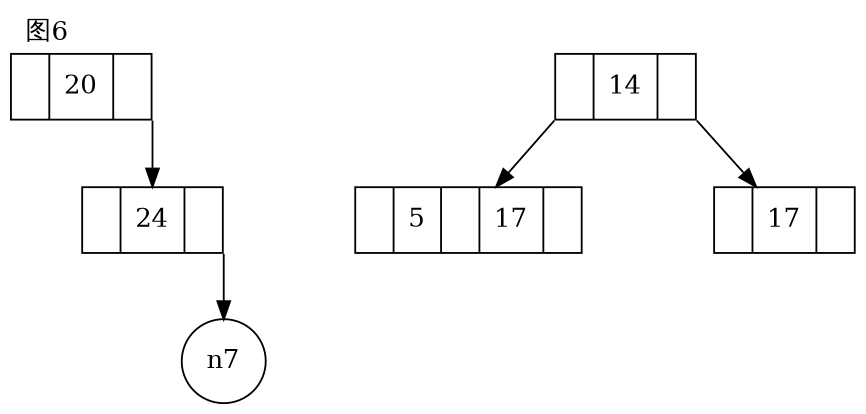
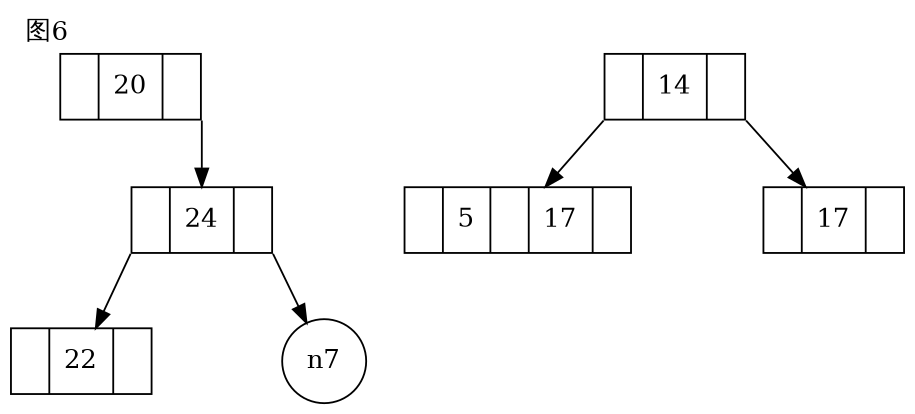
none -> (81, 361)
